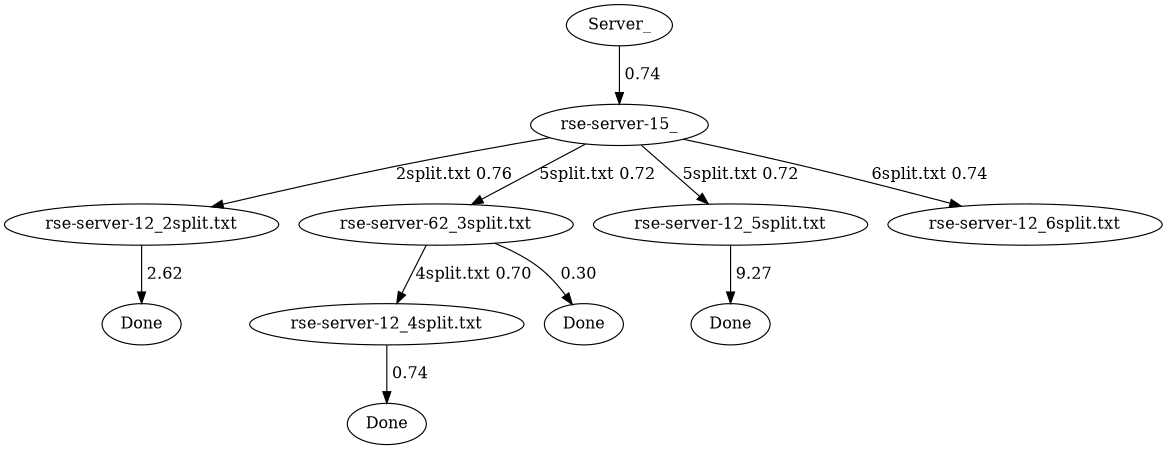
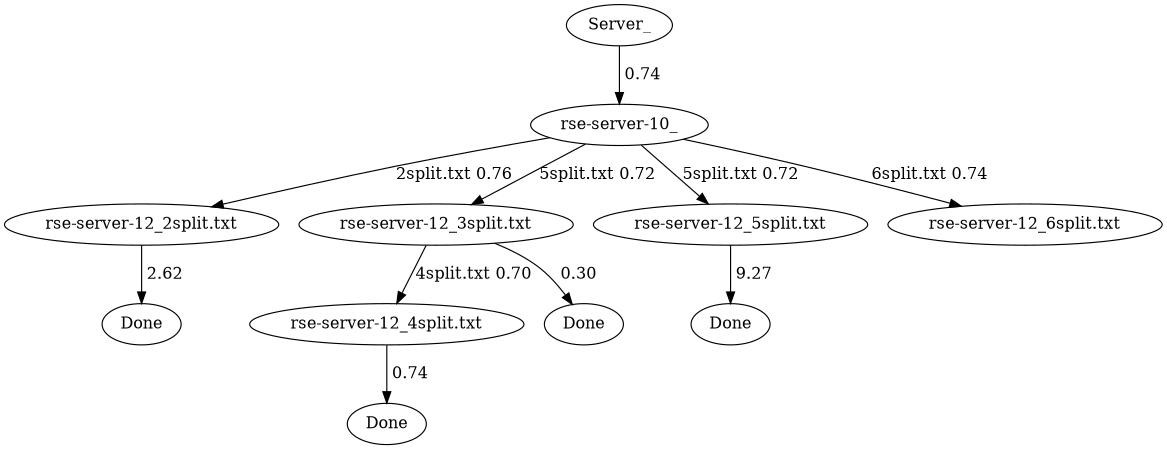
(619, 125) -> (619, 125)
(436, 225) -> (436, 225)
